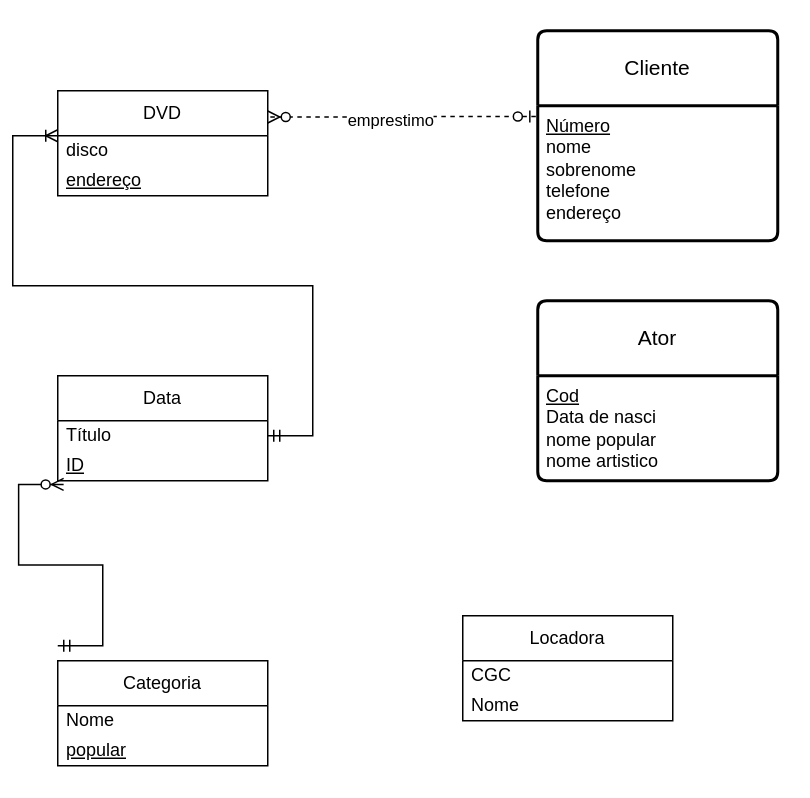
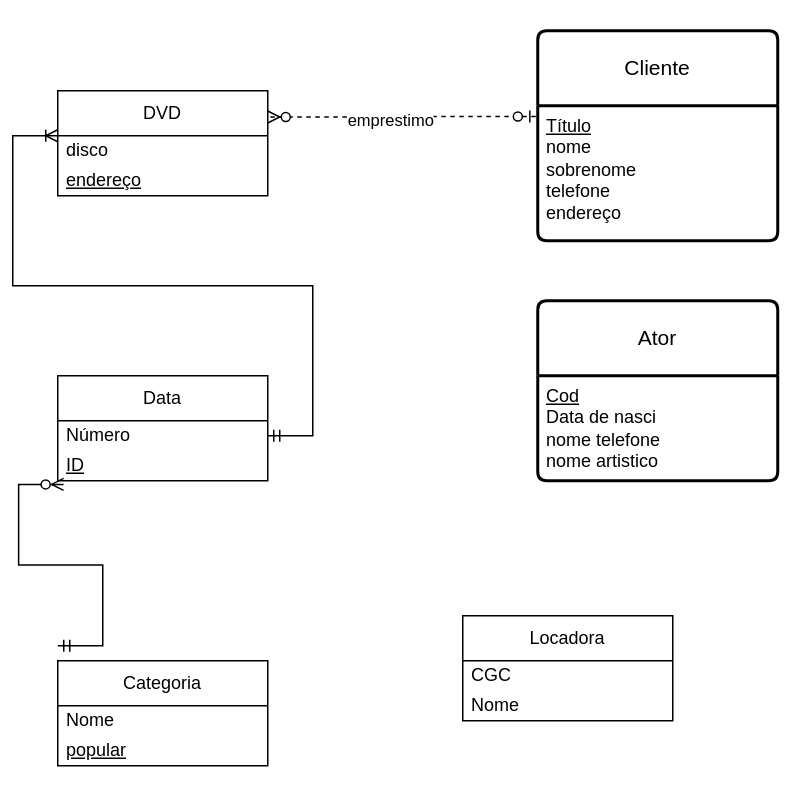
(592, 170) -> (592, 170)
(610, 429) -> (610, 429)
(95, 436) -> (97, 436)
